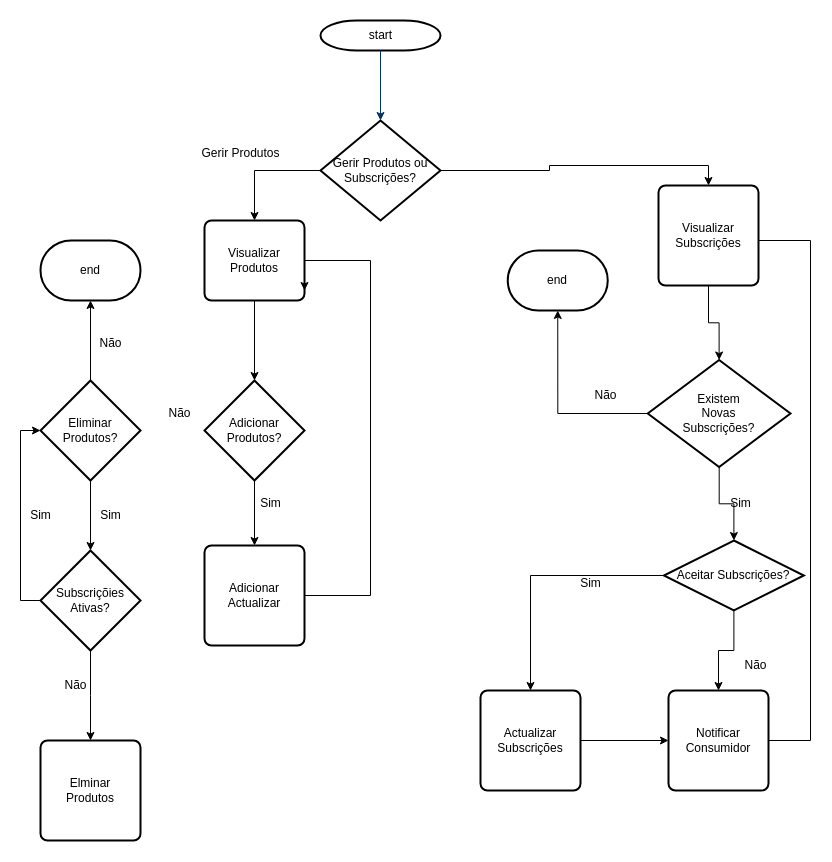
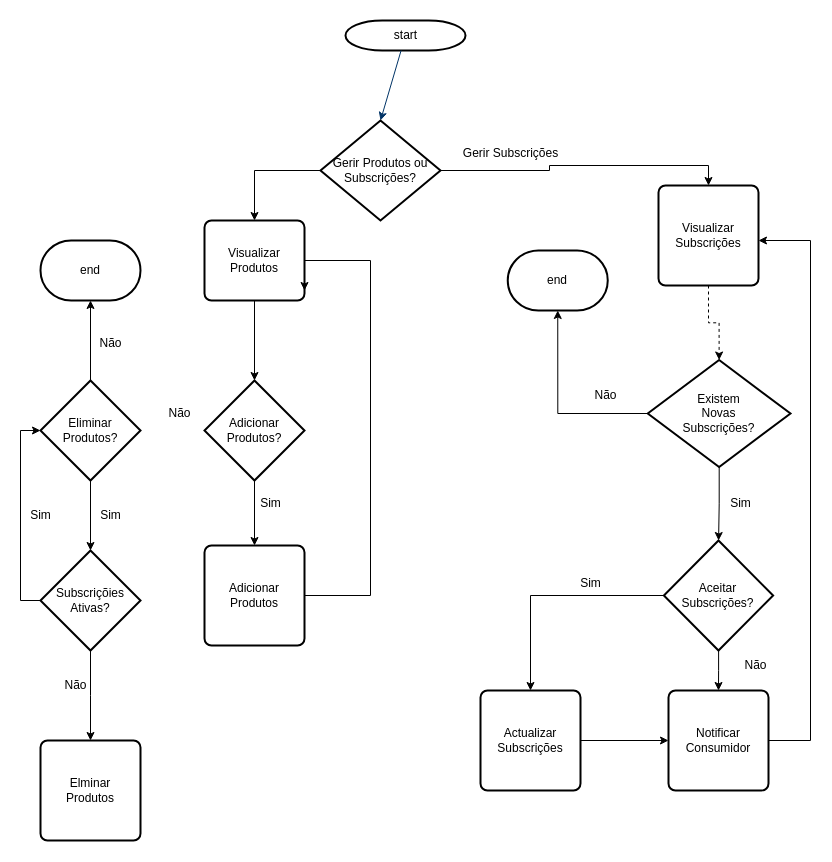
(381, 36) -> (406, 36)
(241, 154) -> none
none -> (511, 154)
(764, 241) -> (766, 241)
(710, 323) -> (710, 323)
(734, 576) -> (719, 596)
(255, 596) -> (255, 596)
